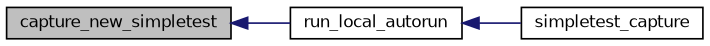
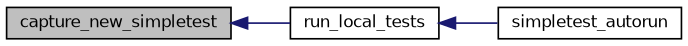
(376, 23) -> (365, 23)
(612, 23) -> (590, 23)
